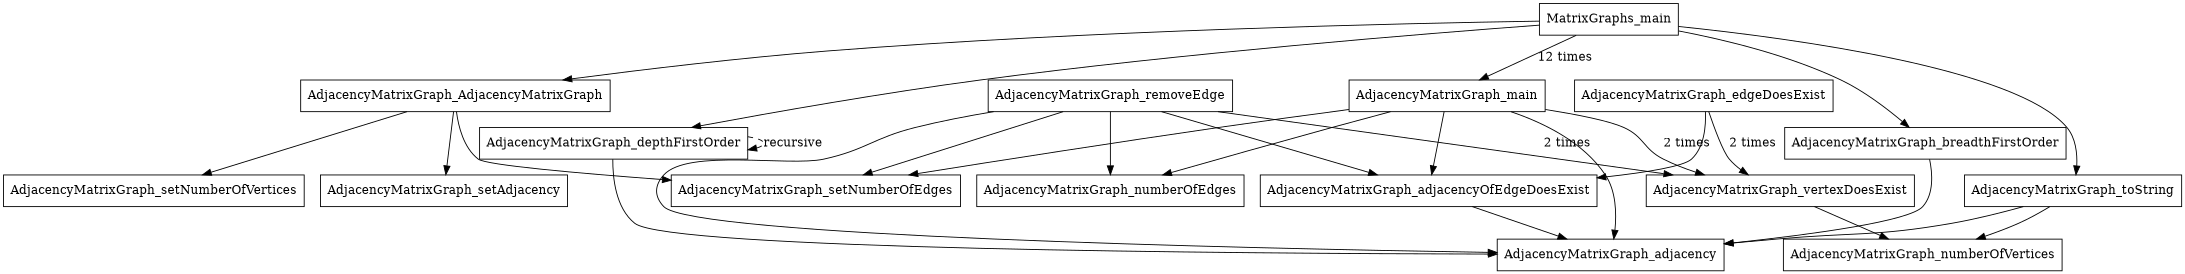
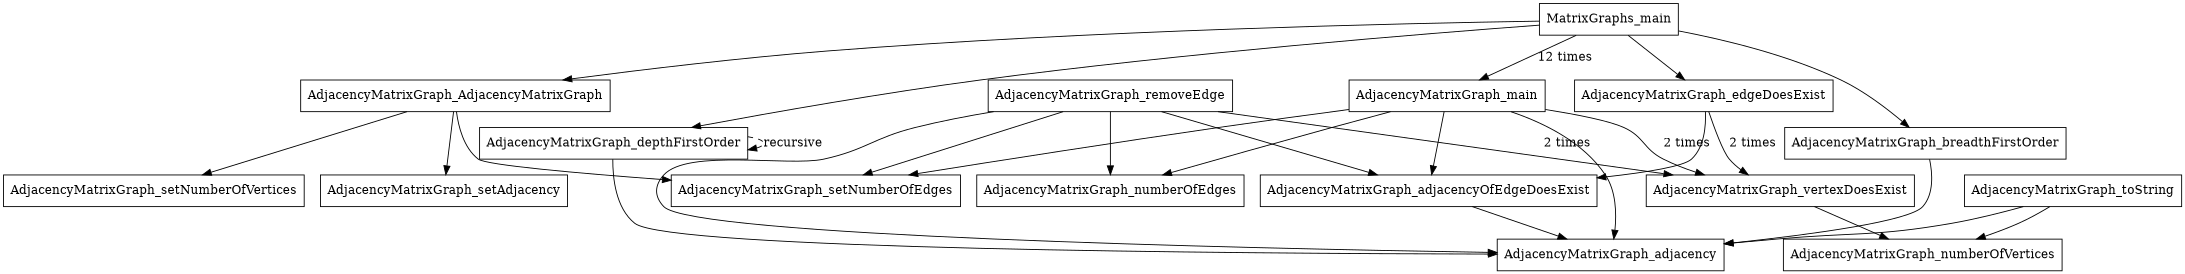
(1899, 60) -> (1653, 55)
